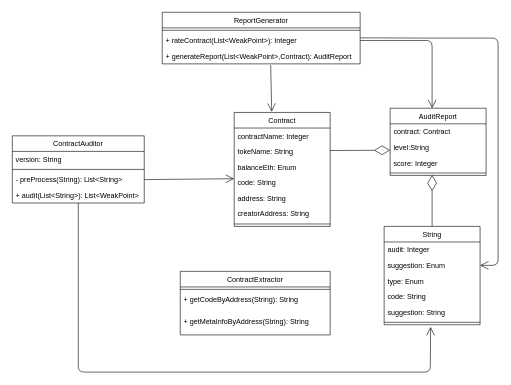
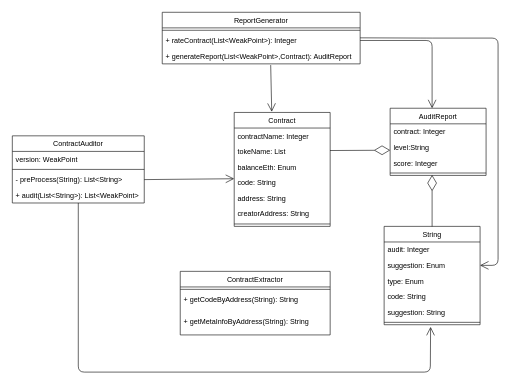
(428, 132) -> (426, 132)
(267, 152) -> (263, 152)
(42, 160) -> (48, 160)
